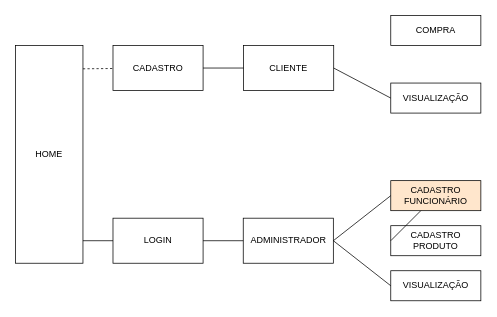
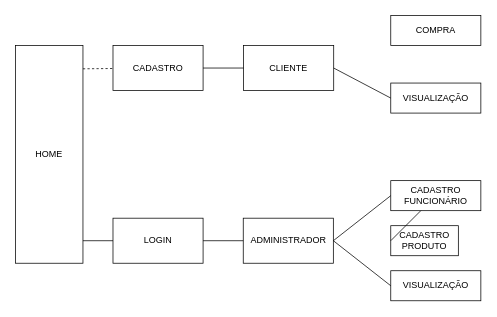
(435, 195) -> (435, 195)
(435, 240) -> (424, 240)
